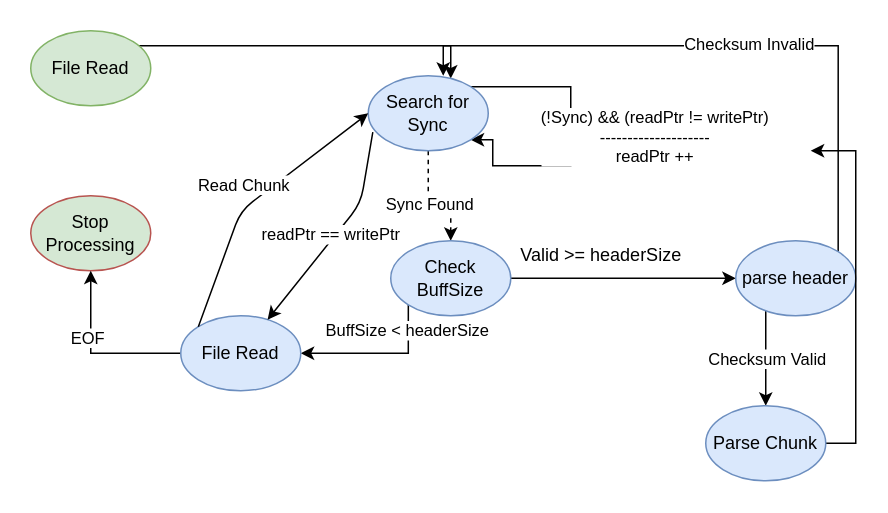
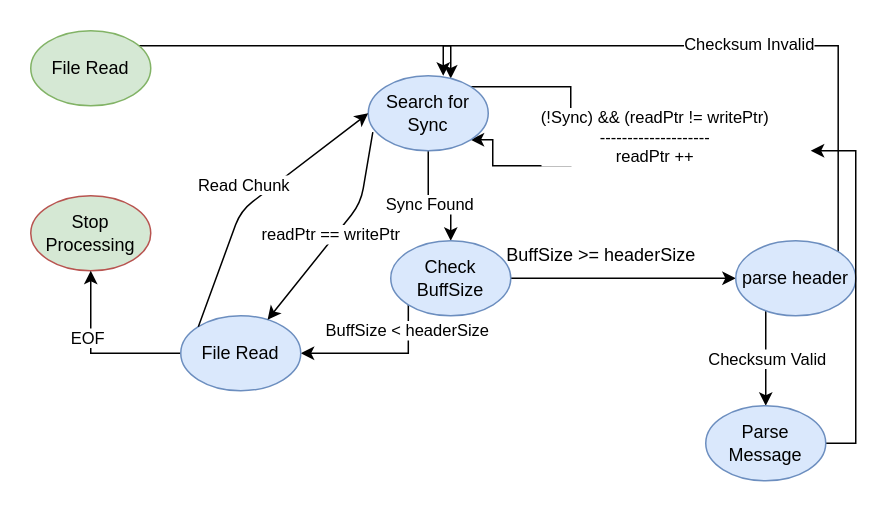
(428, 175) -> (428, 175)
(602, 256) -> (602, 256)
(766, 443) -> (766, 443)
